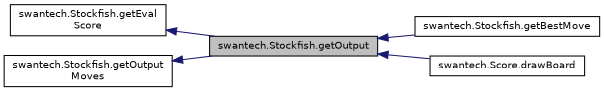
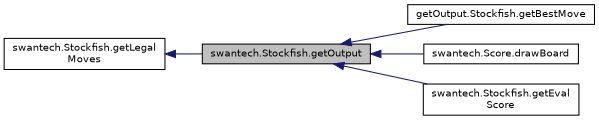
(507, 26) -> (501, 15)
(196, 34) -> (386, 75)
(88, 71) -> (85, 54)
